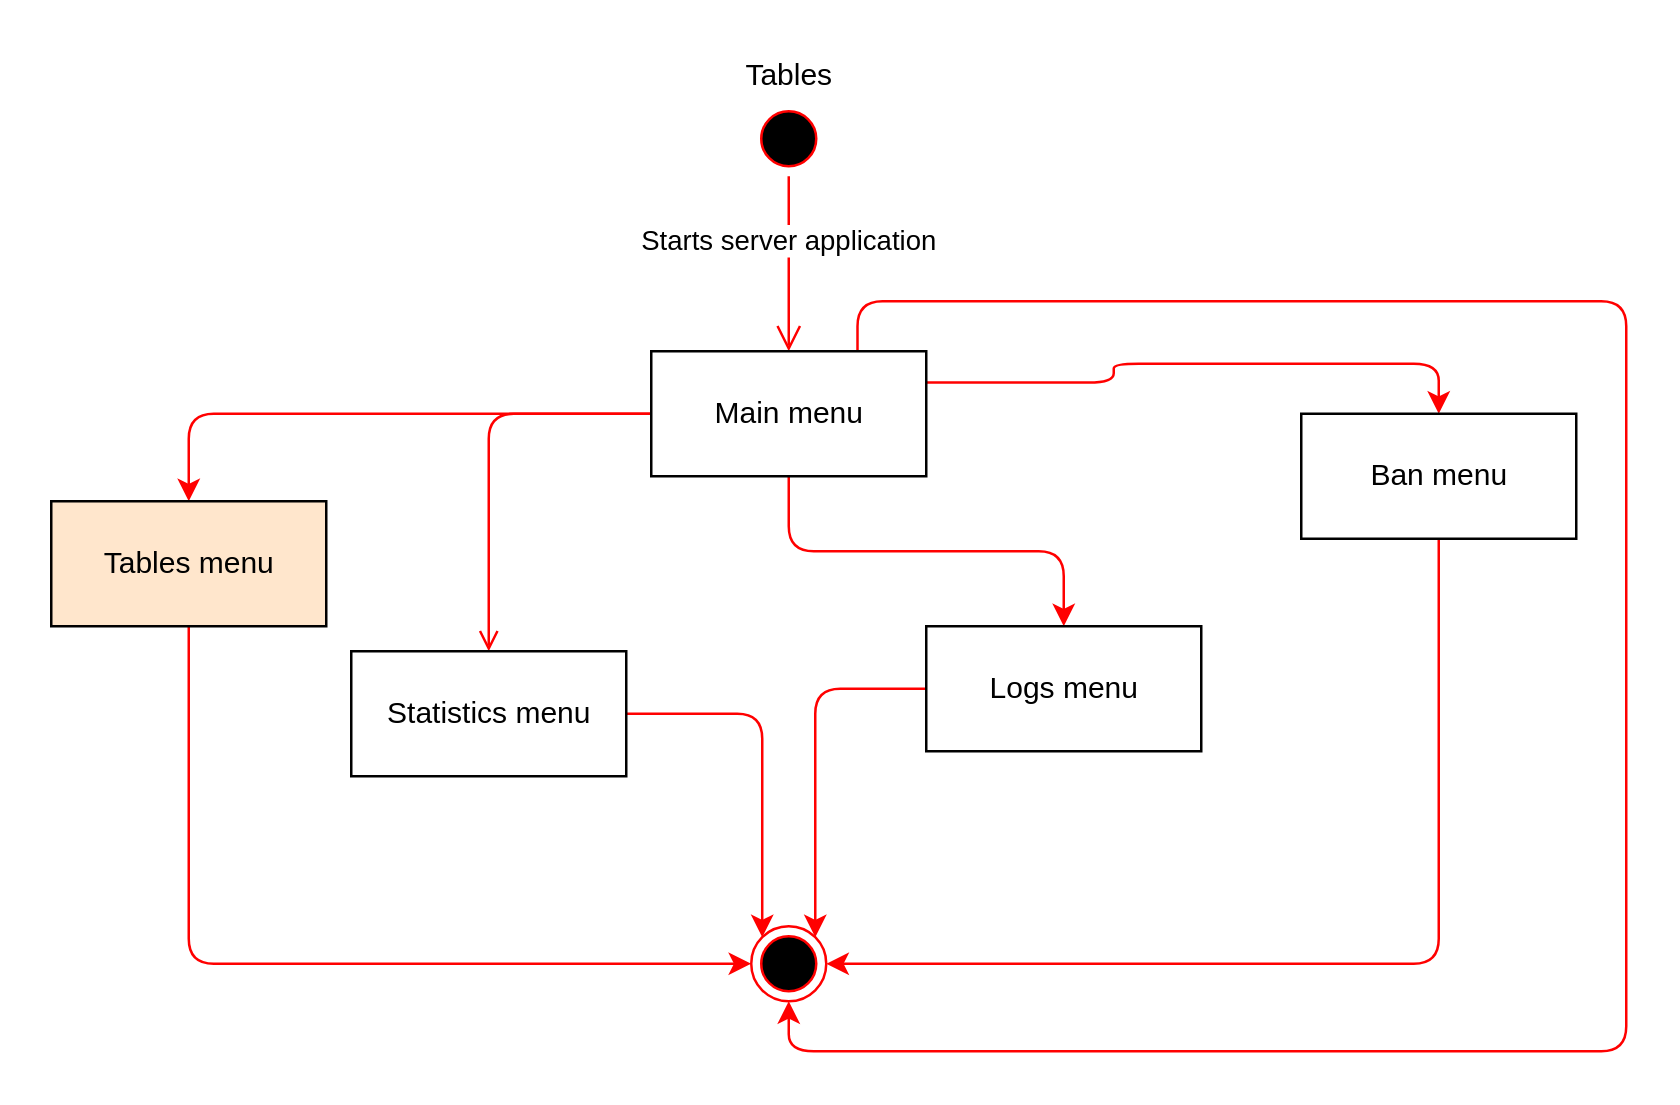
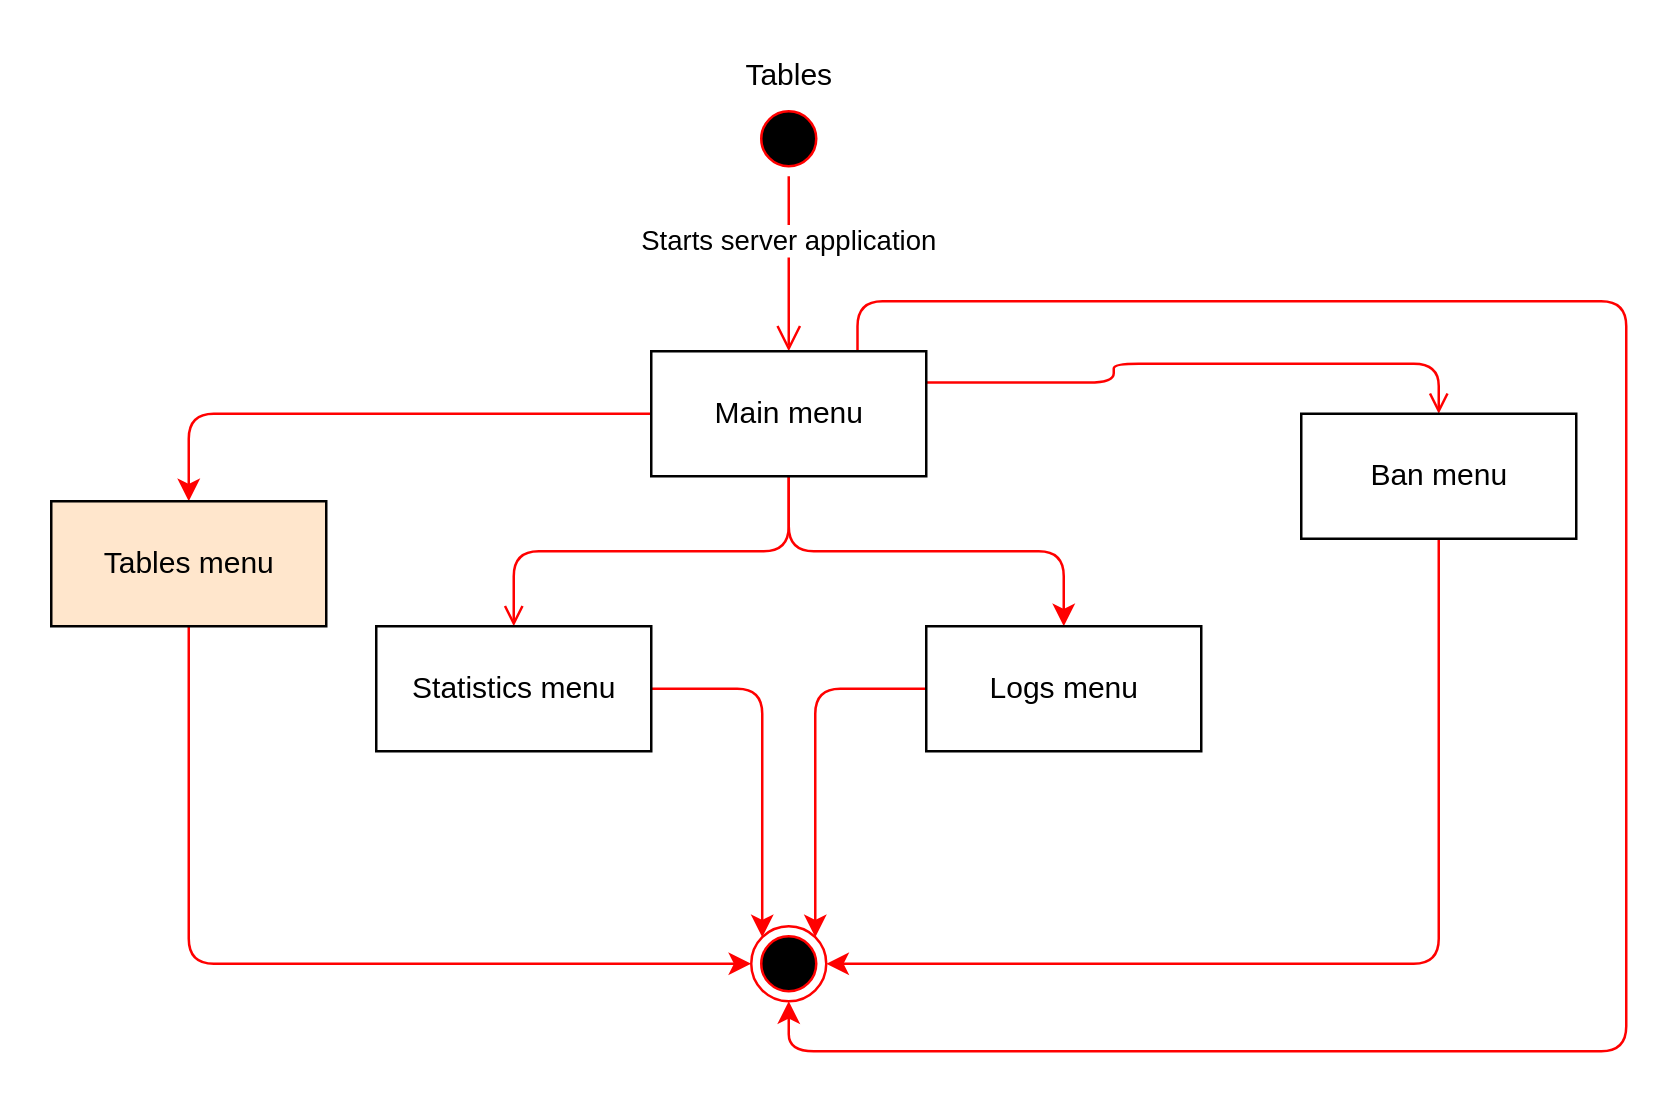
(1439, 395) -> (1439, 399)
(489, 714) -> (514, 689)
